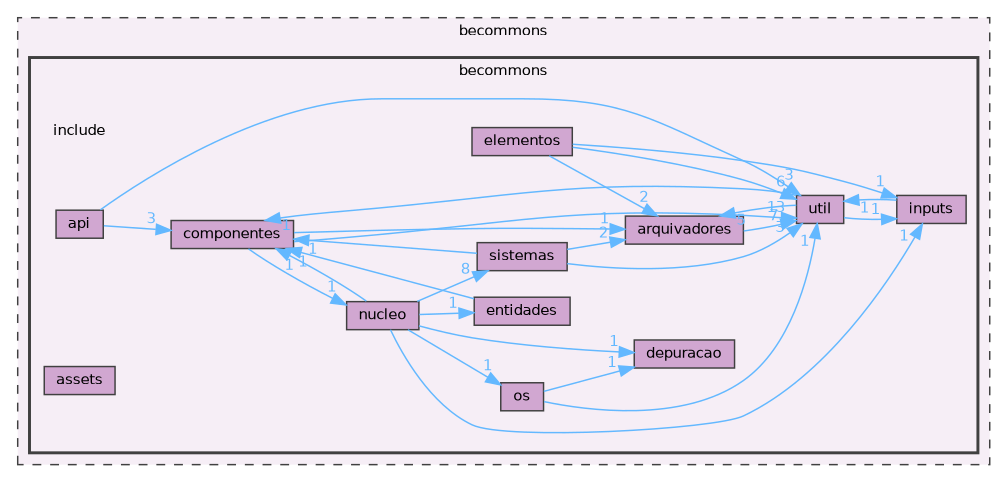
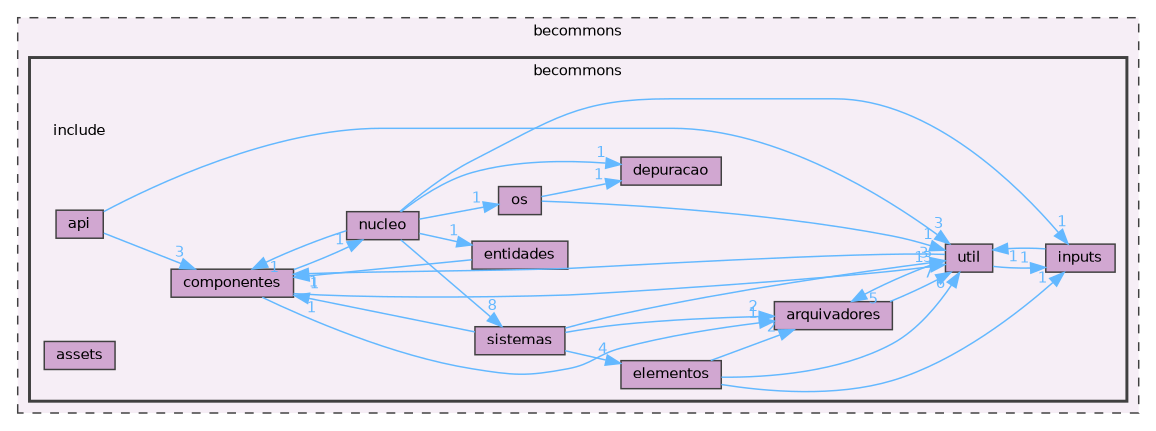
none -> (582, 355)
